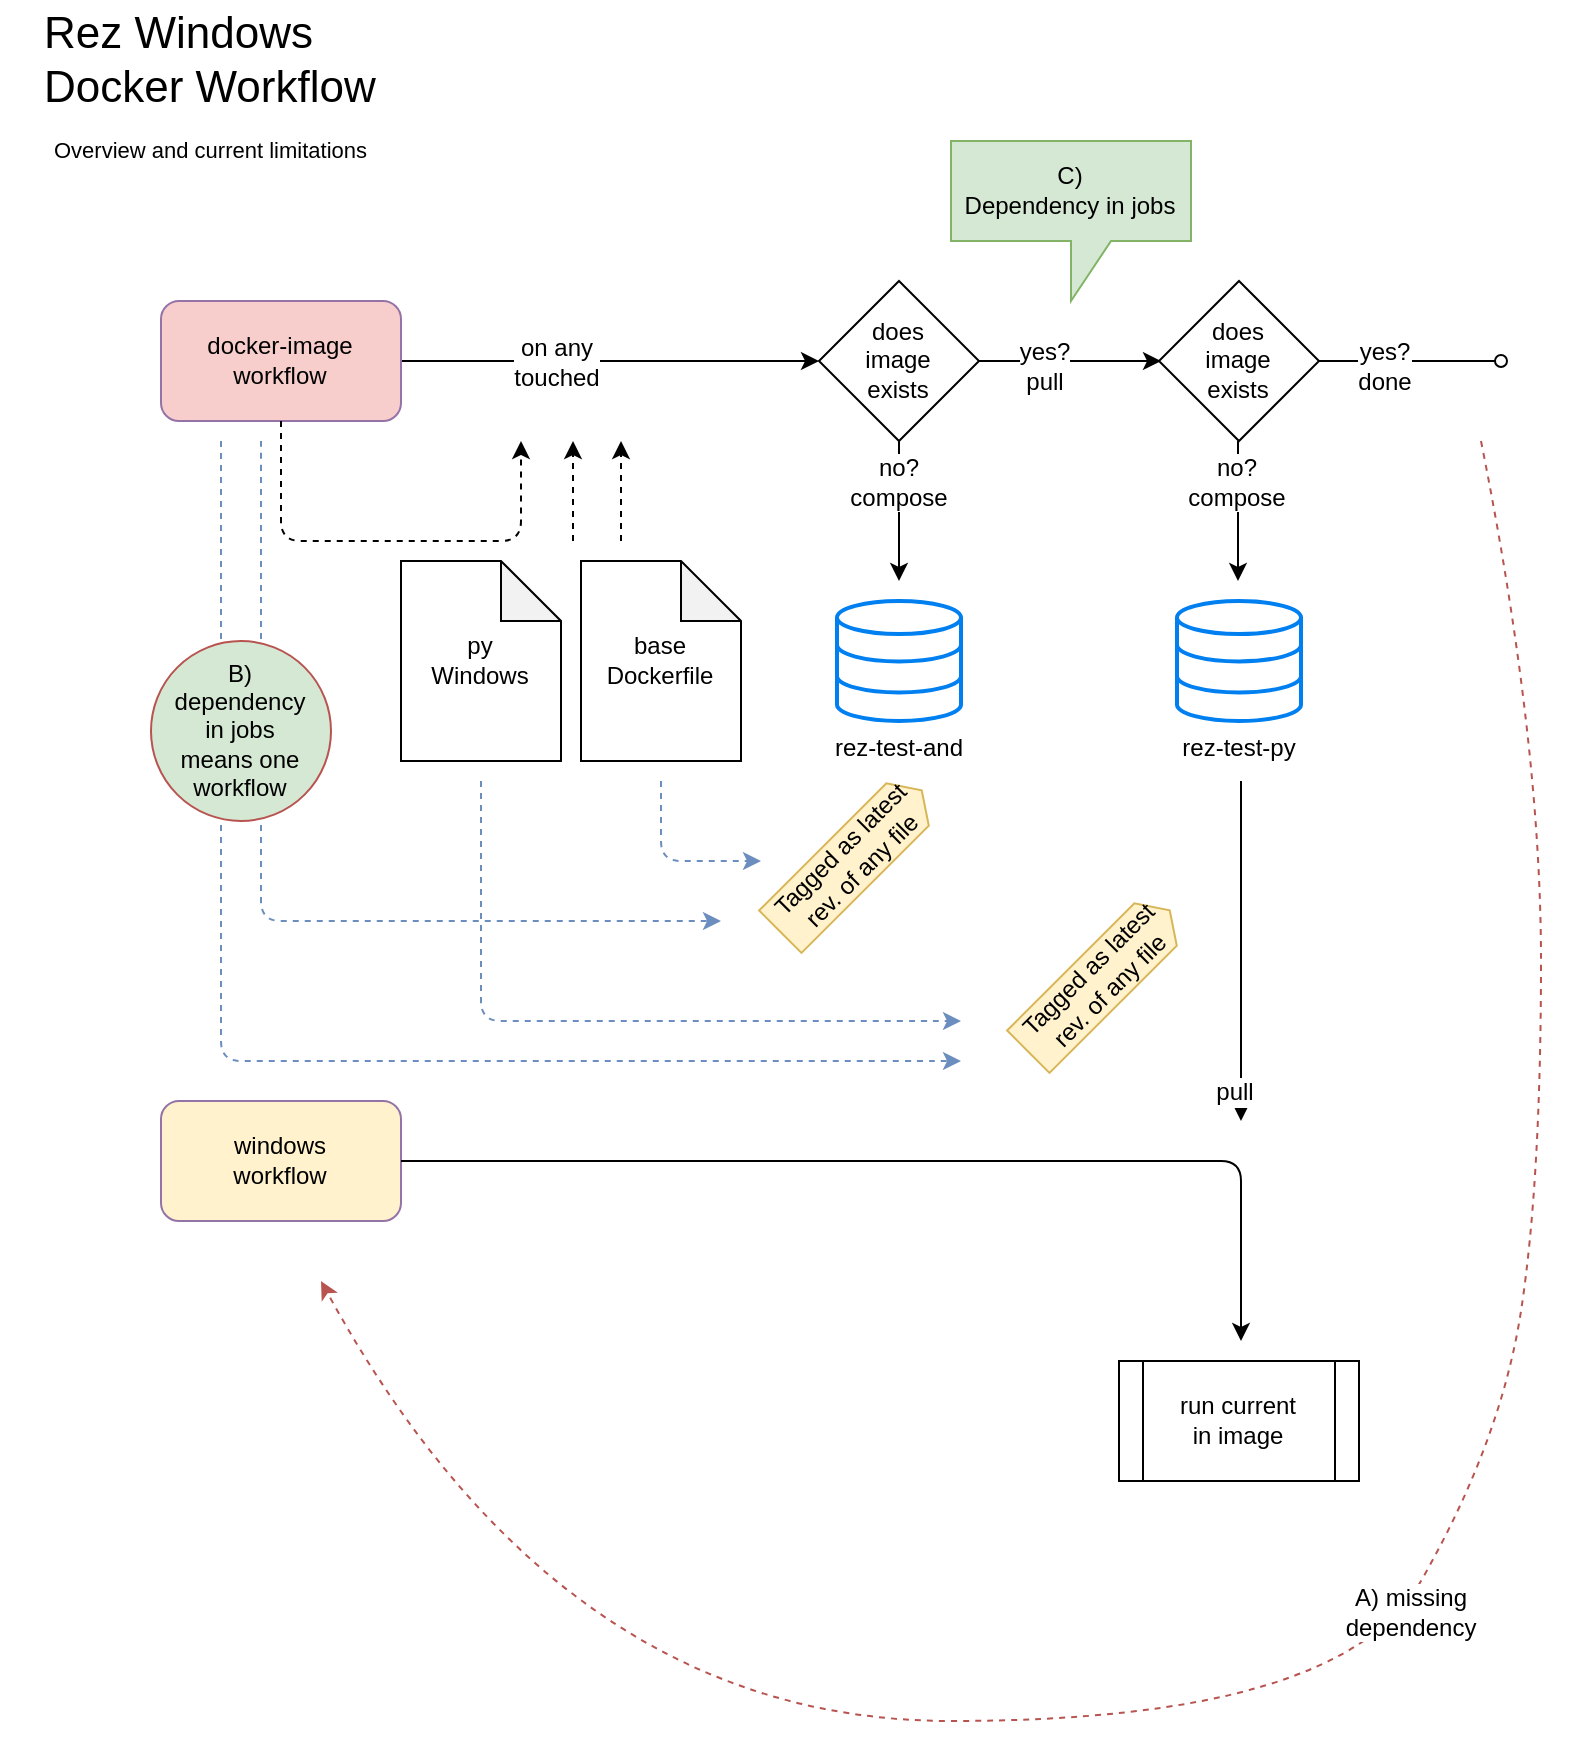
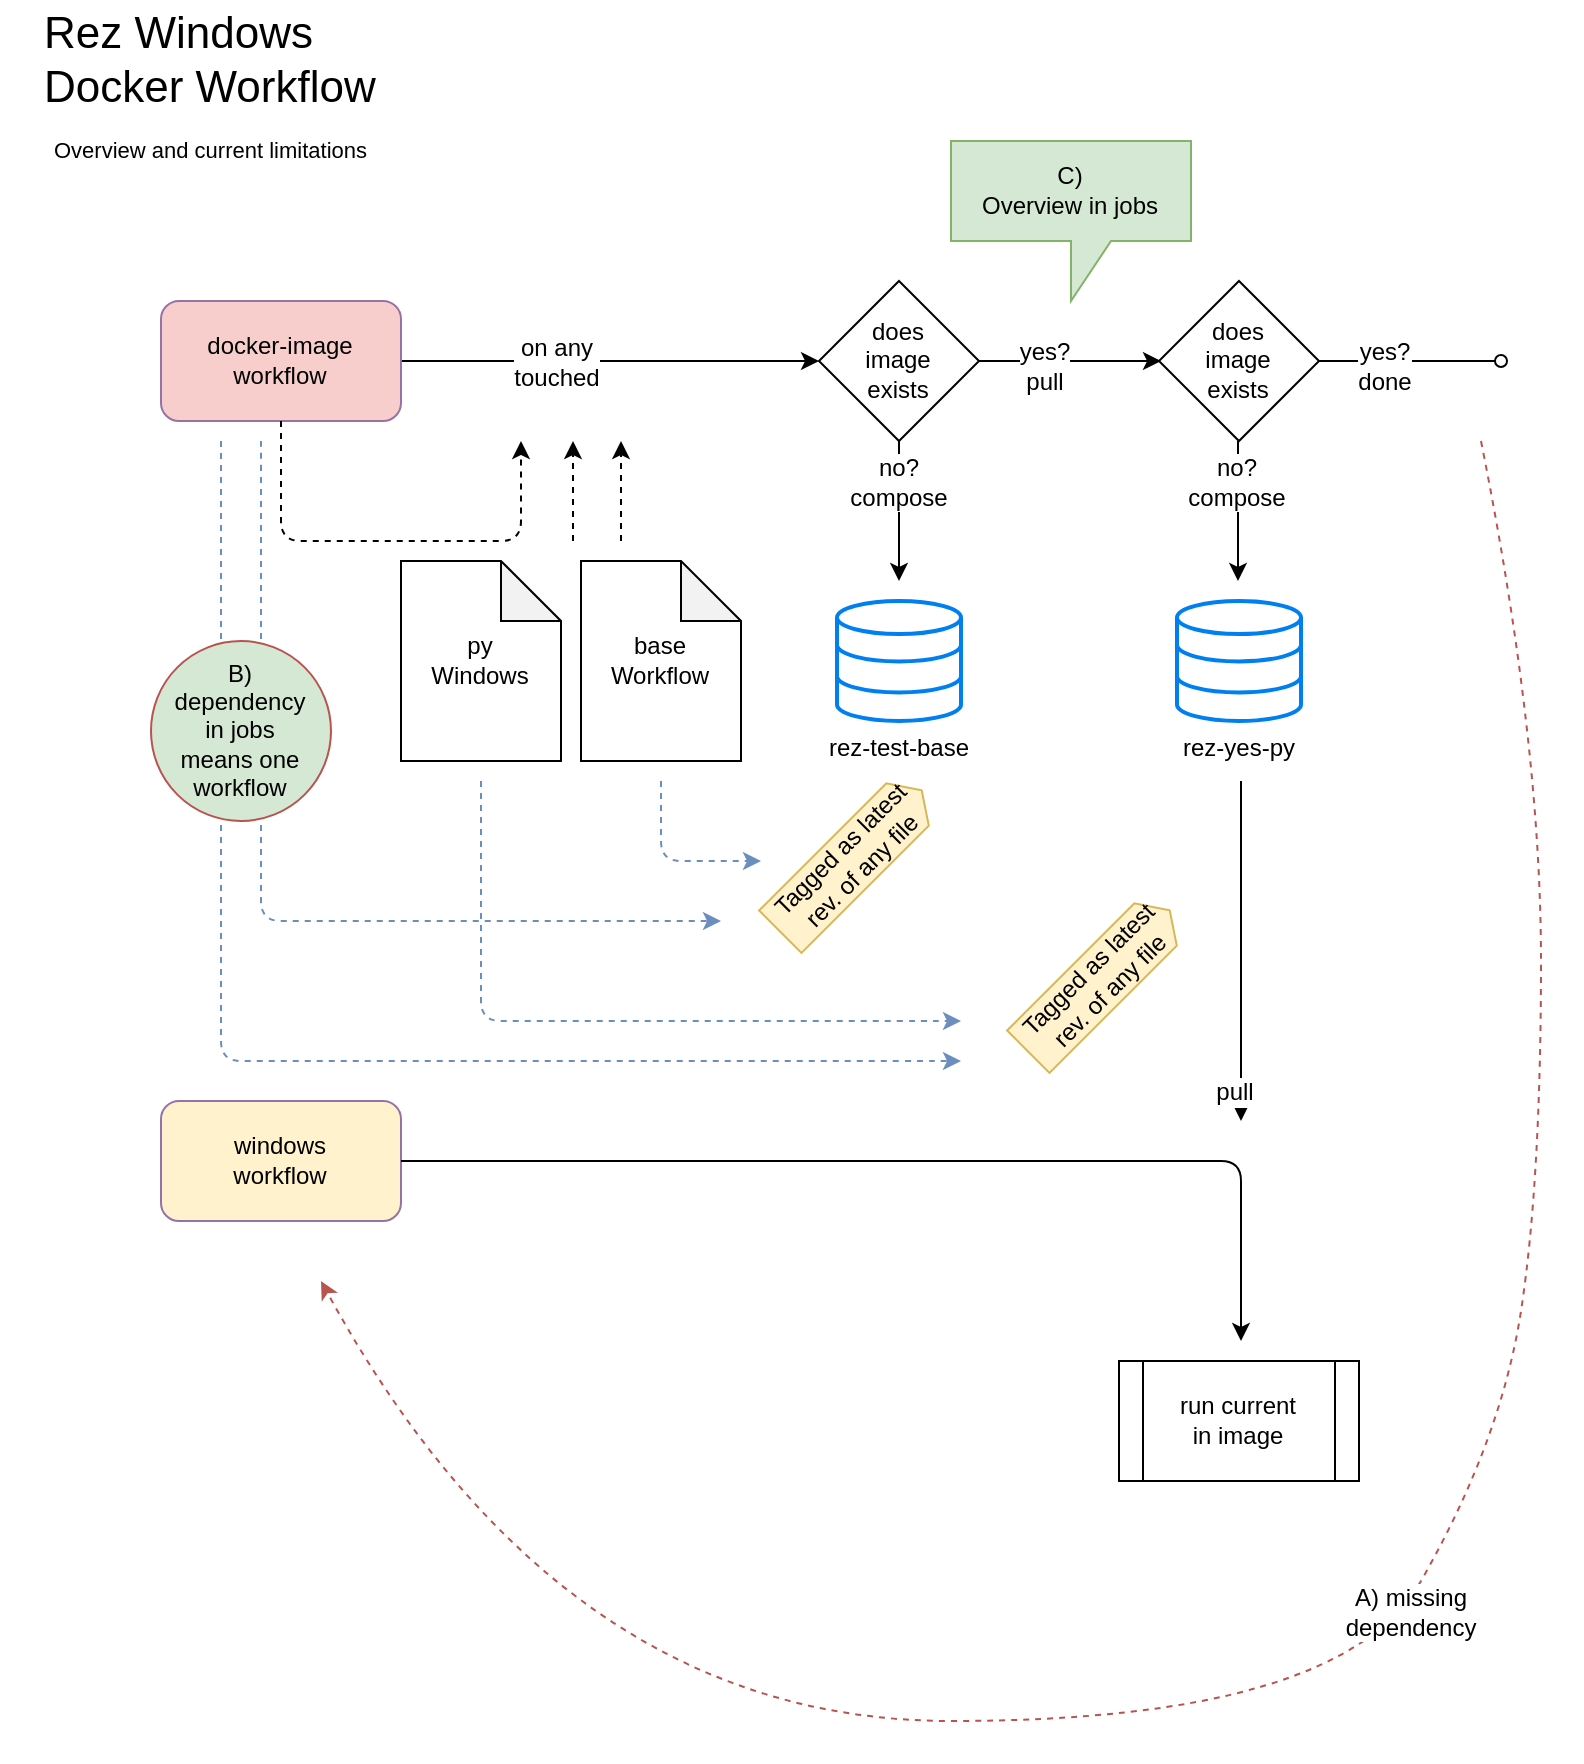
(1071, 191) -> (1071, 191)
(661, 661) -> (661, 661)
(900, 749) -> (900, 749)
(1240, 749) -> (1240, 749)
